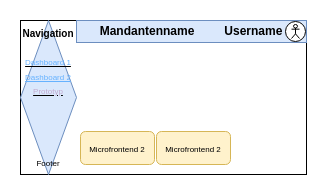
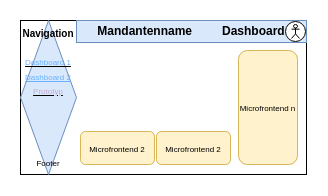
(192, 32) -> (192, 32)
none -> (268, 108)
